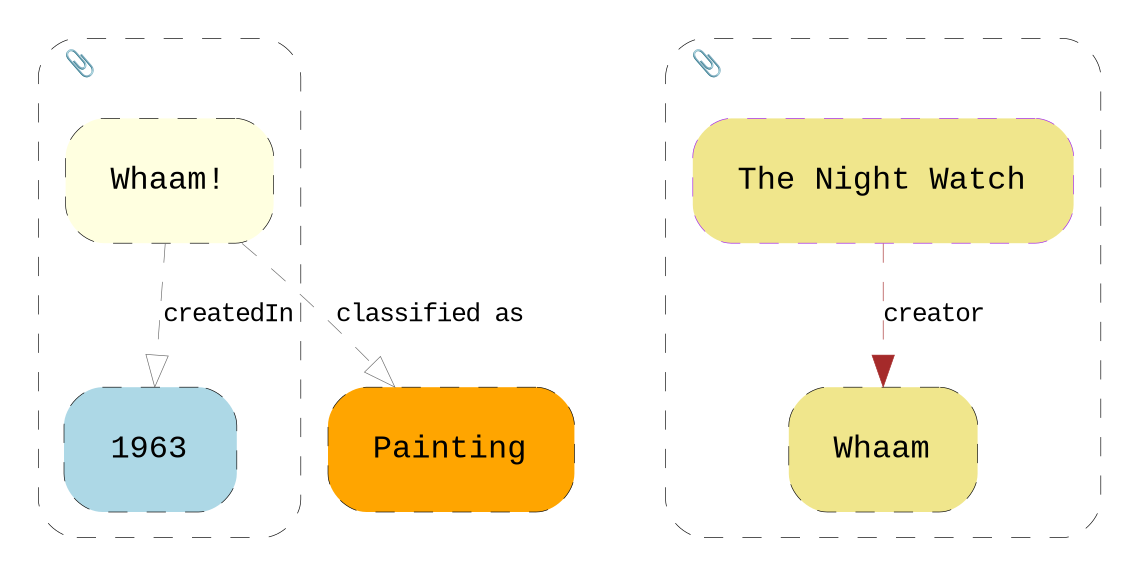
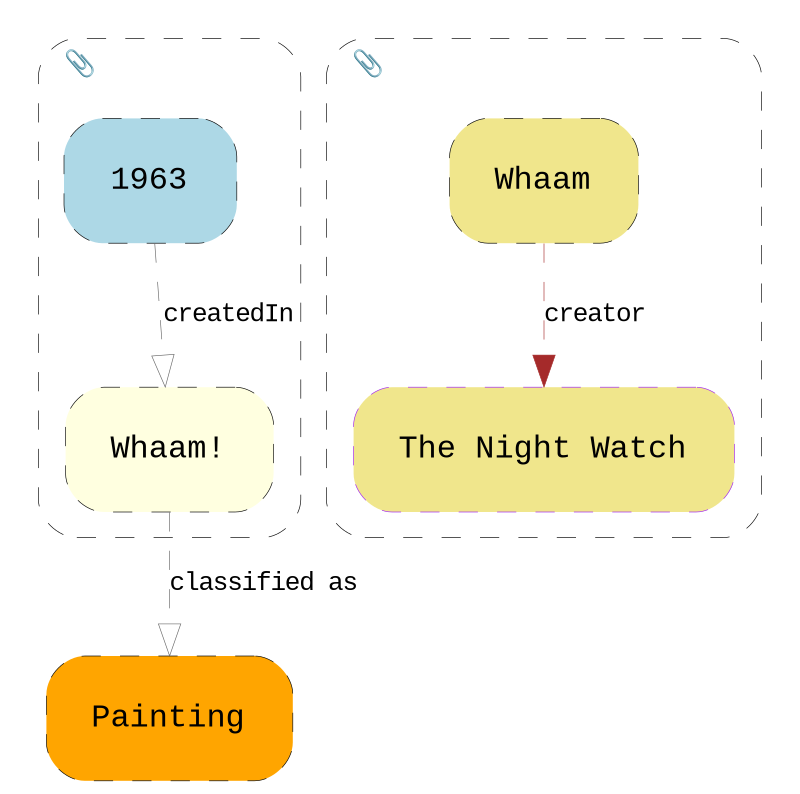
(161, 299) -> (159, 299)
(883, 299) -> (544, 299)
